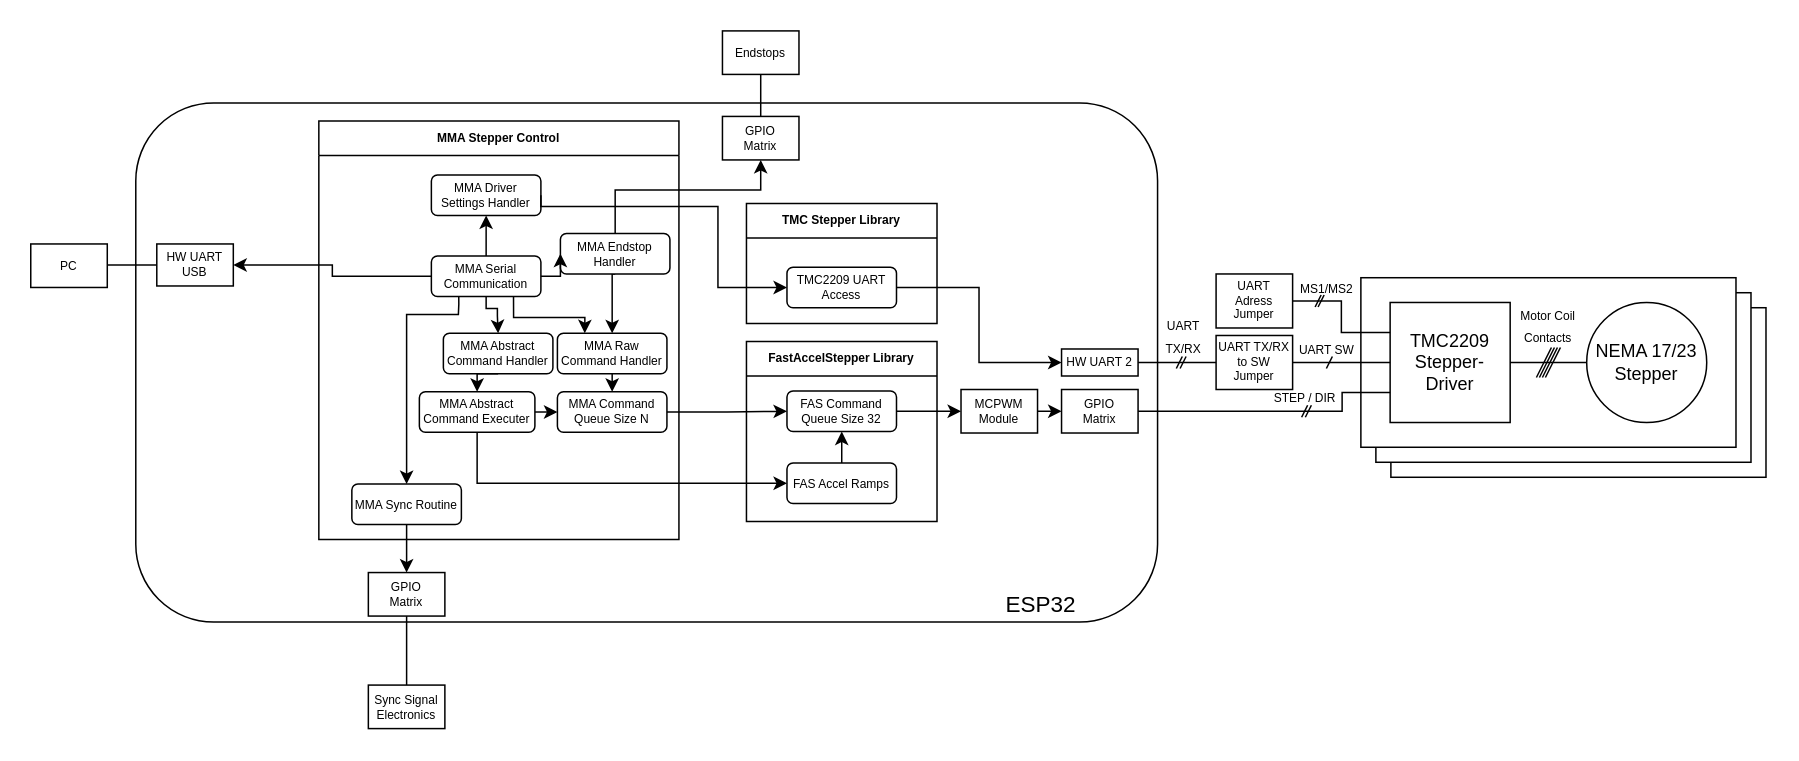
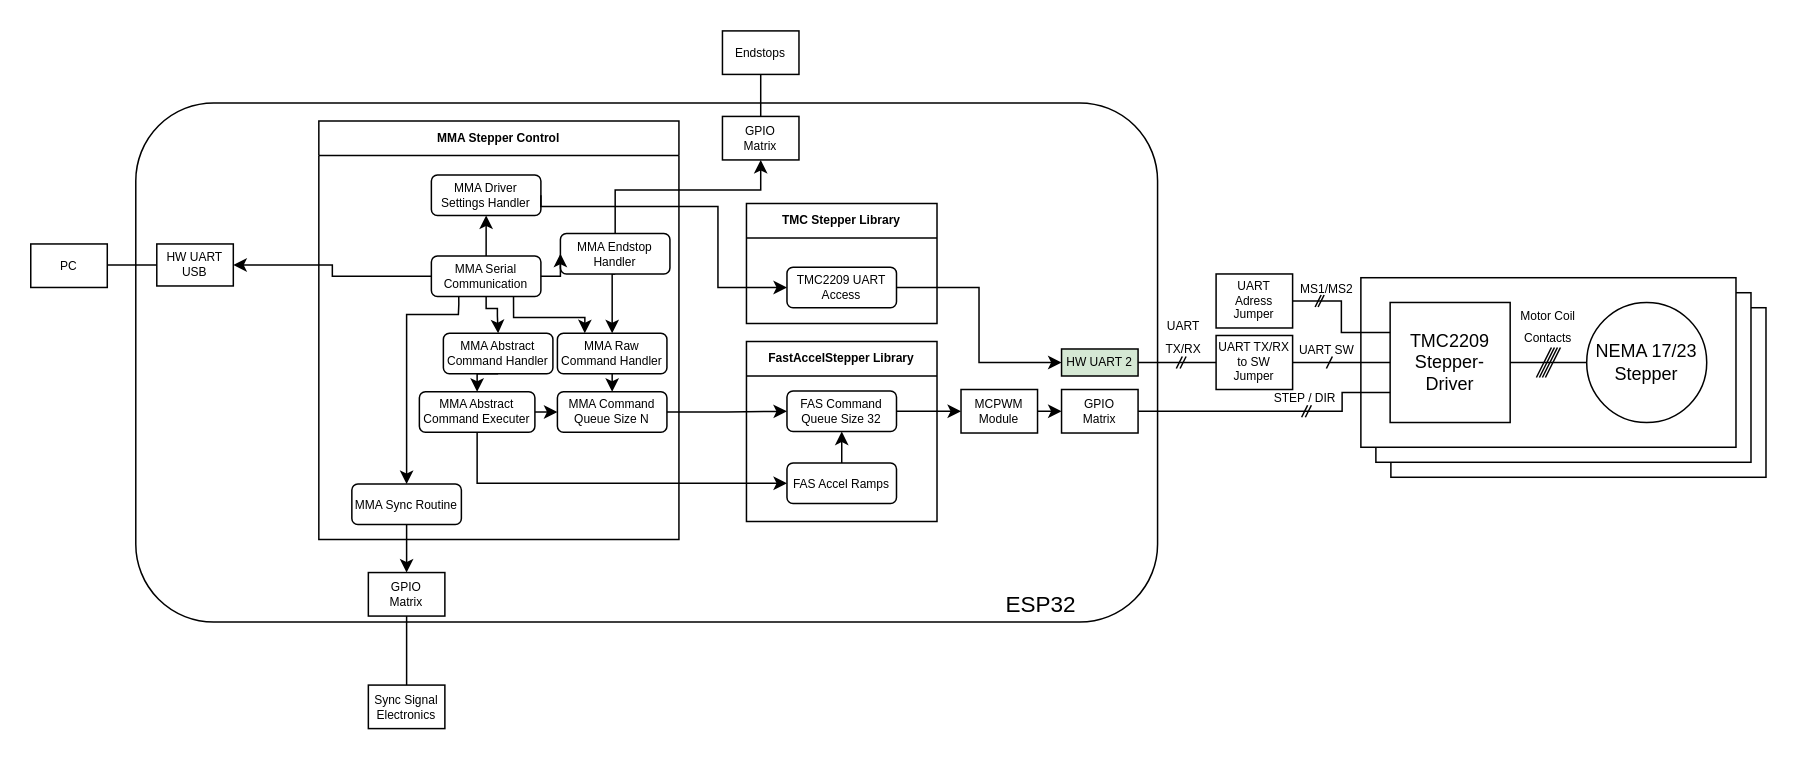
(1100, 362) -> (1100, 362)
